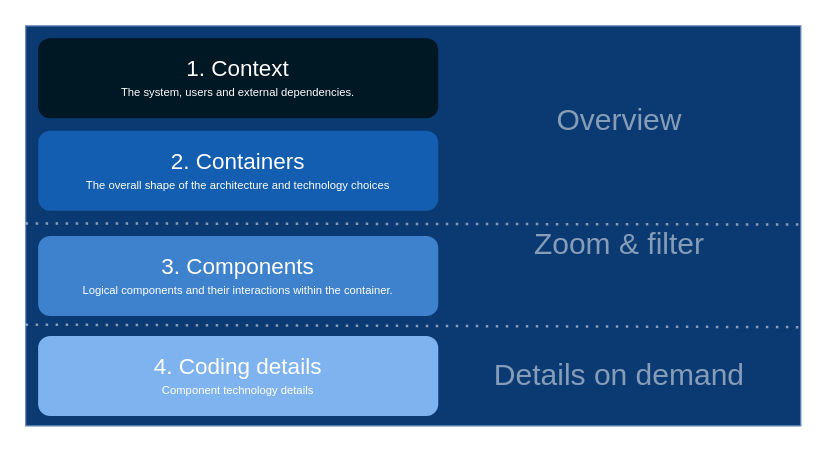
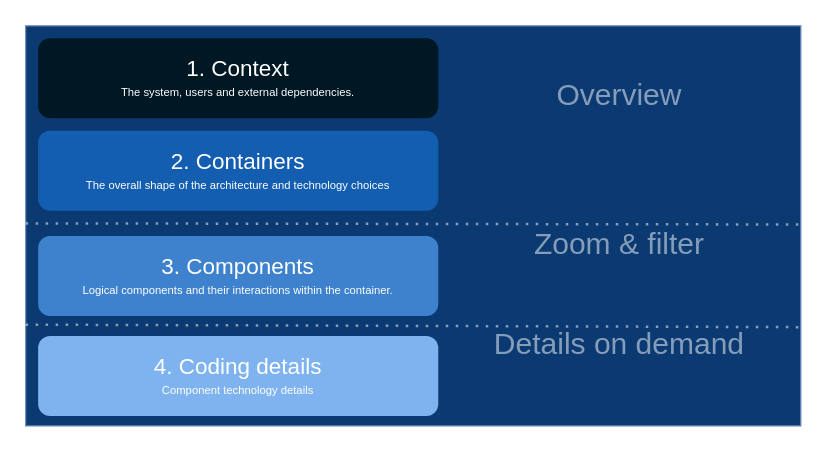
(619, 121) -> (619, 96)
(619, 376) -> (619, 344)
